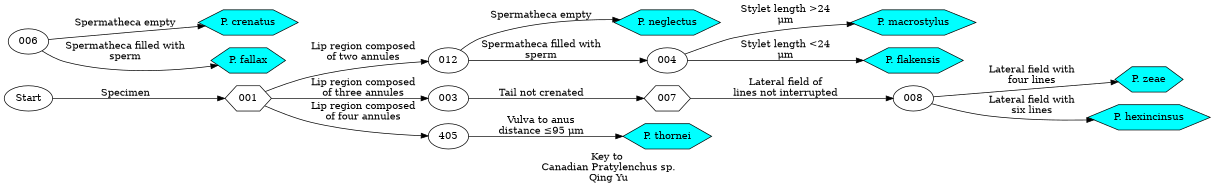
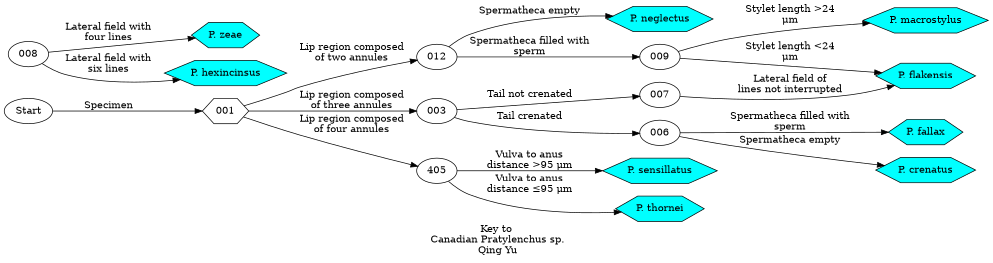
(667, 60) -> (660, 57)
(667, 98) -> (660, 95)
(788, 98) -> (784, 99)
none -> (543, 131)
none -> (660, 171)
